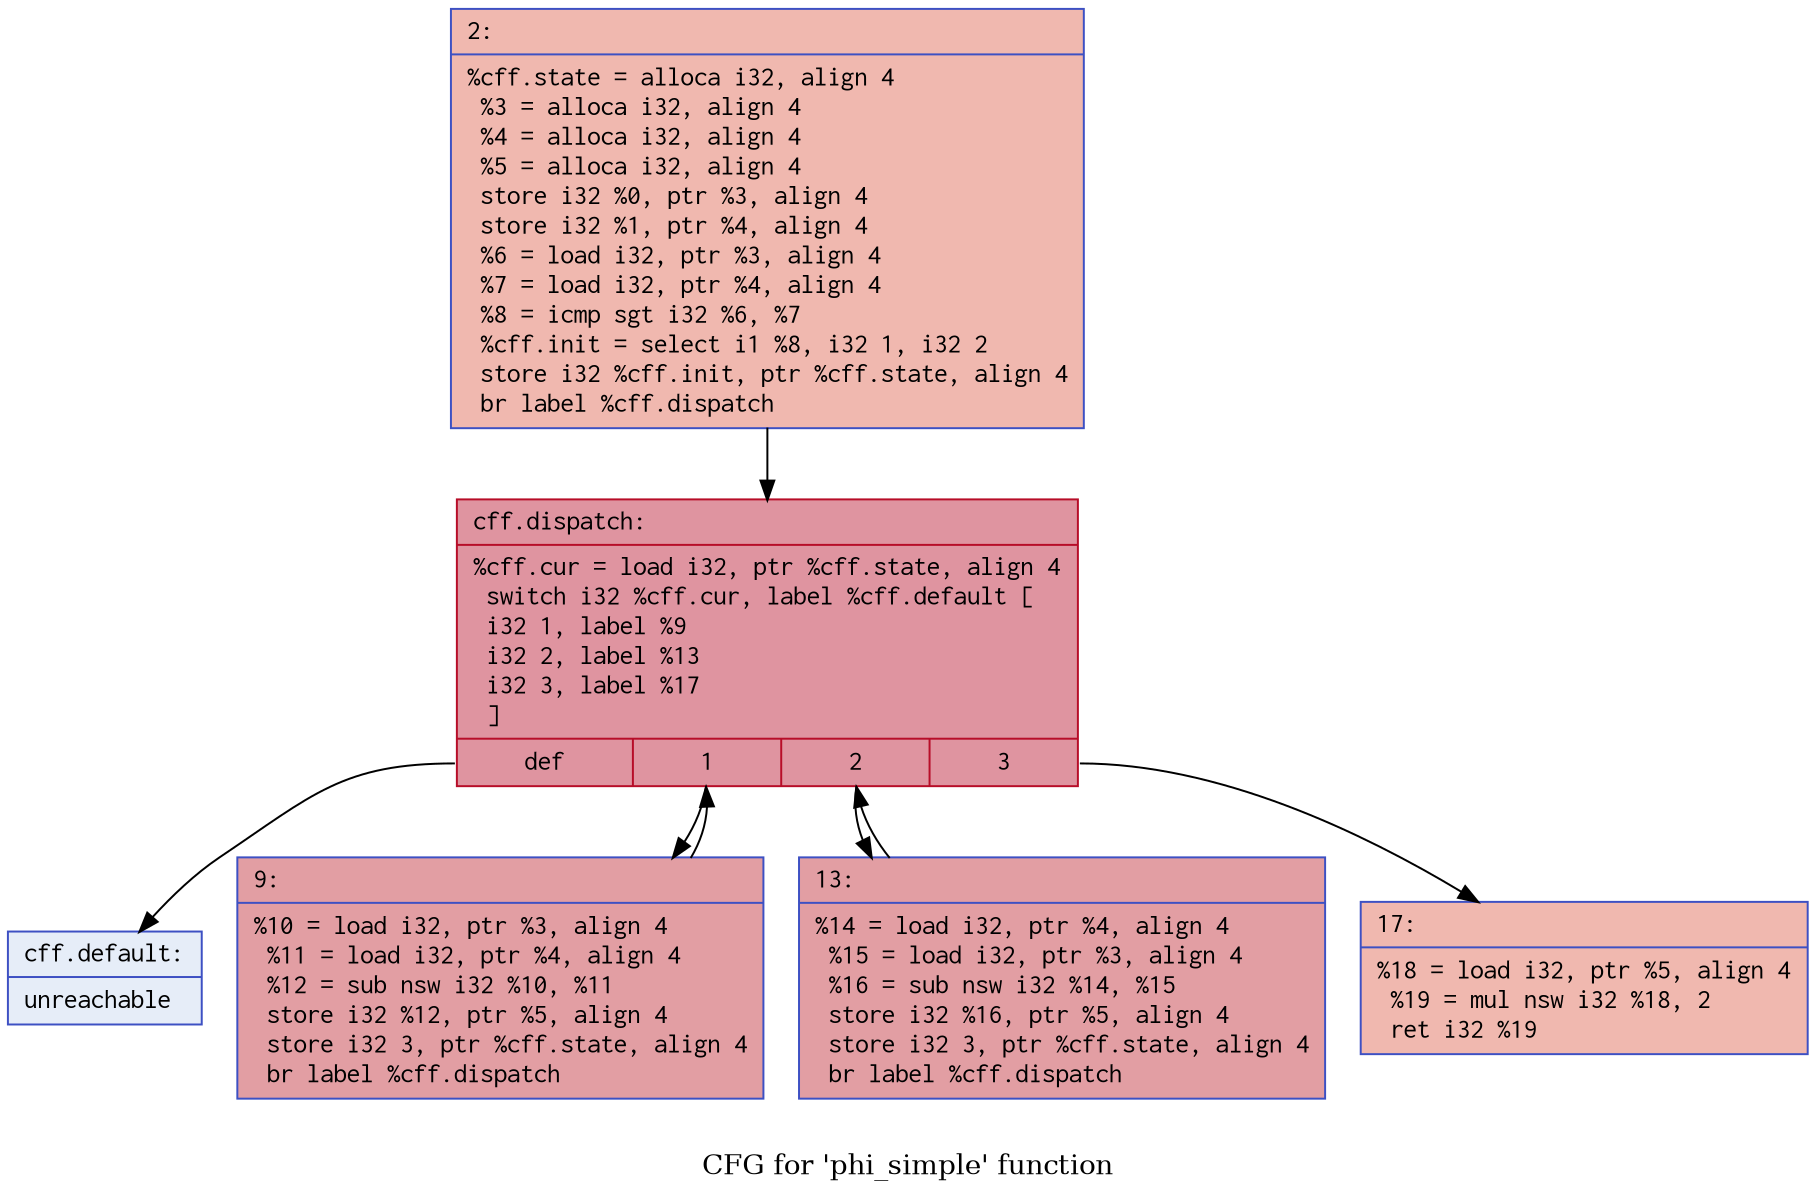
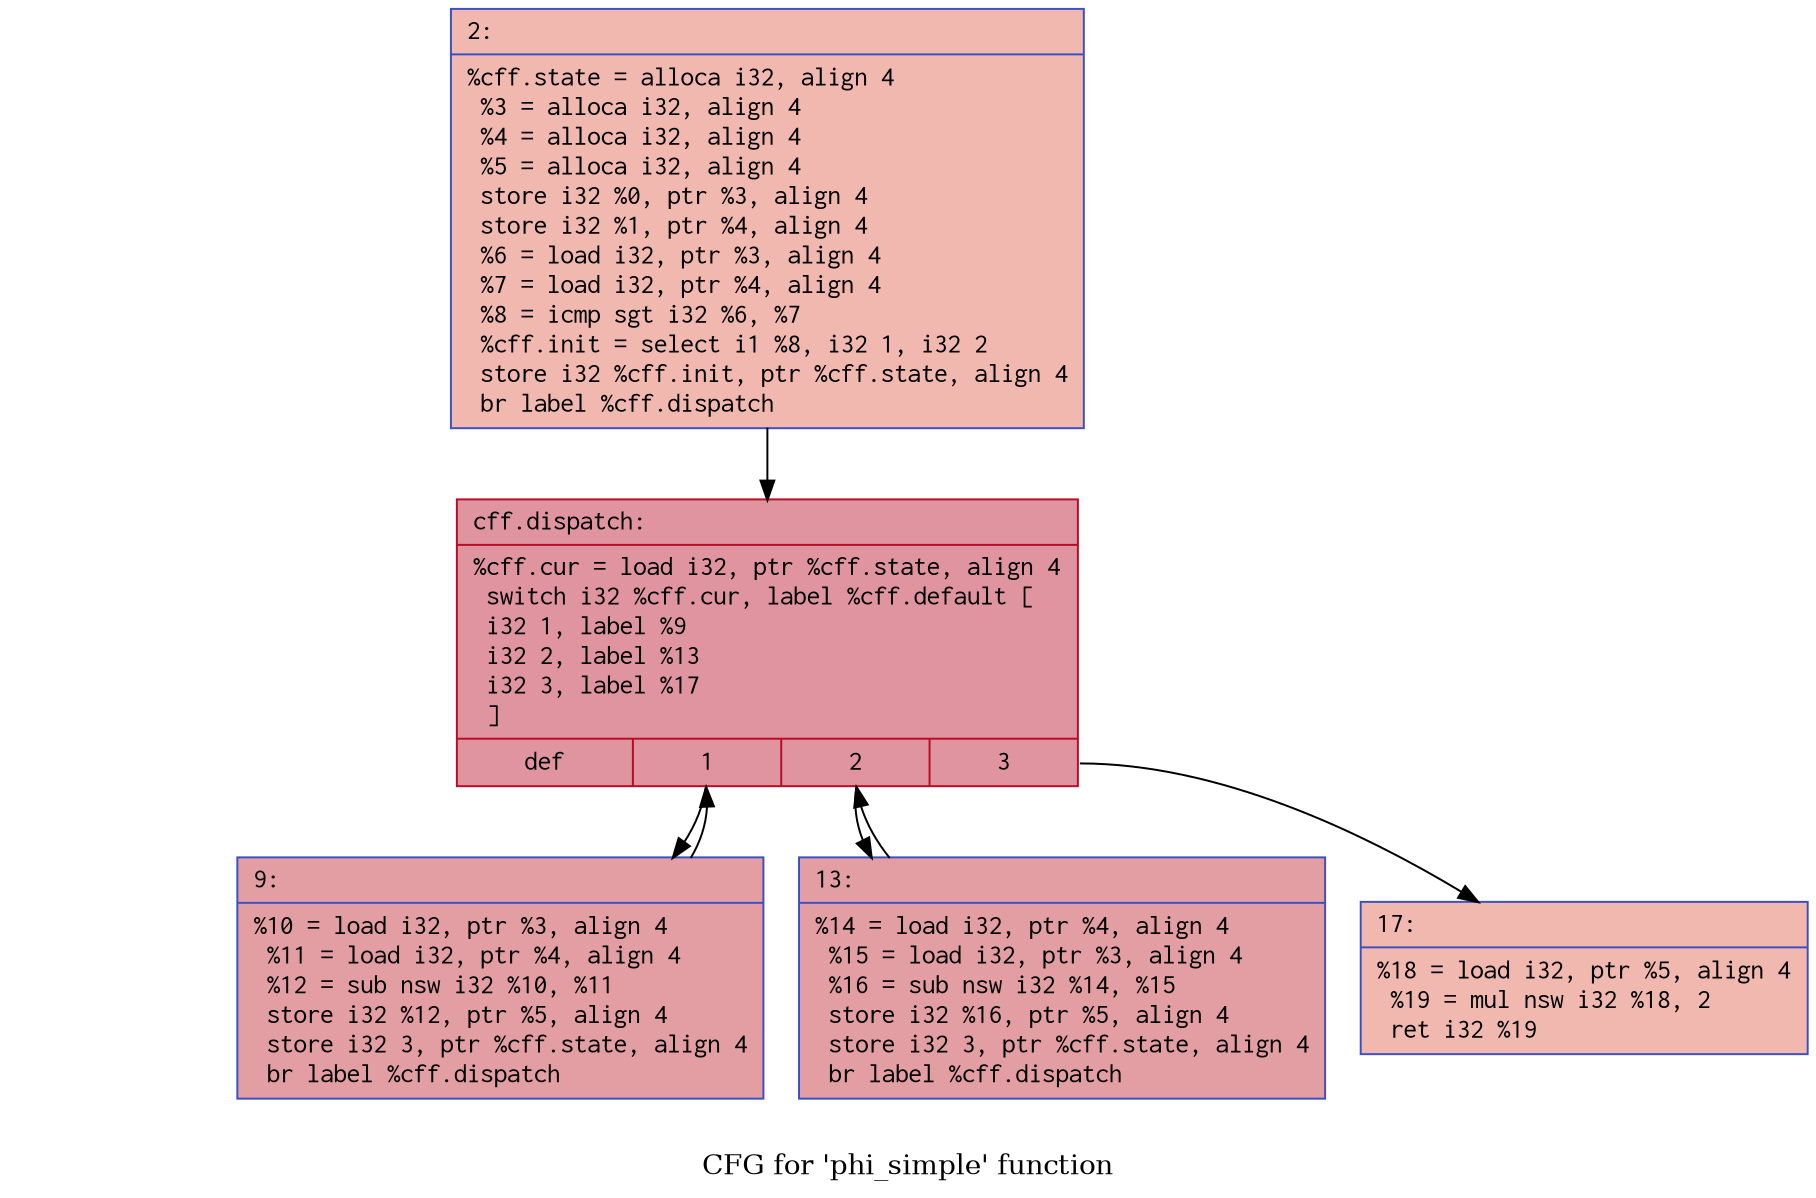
(105, 978) -> none
